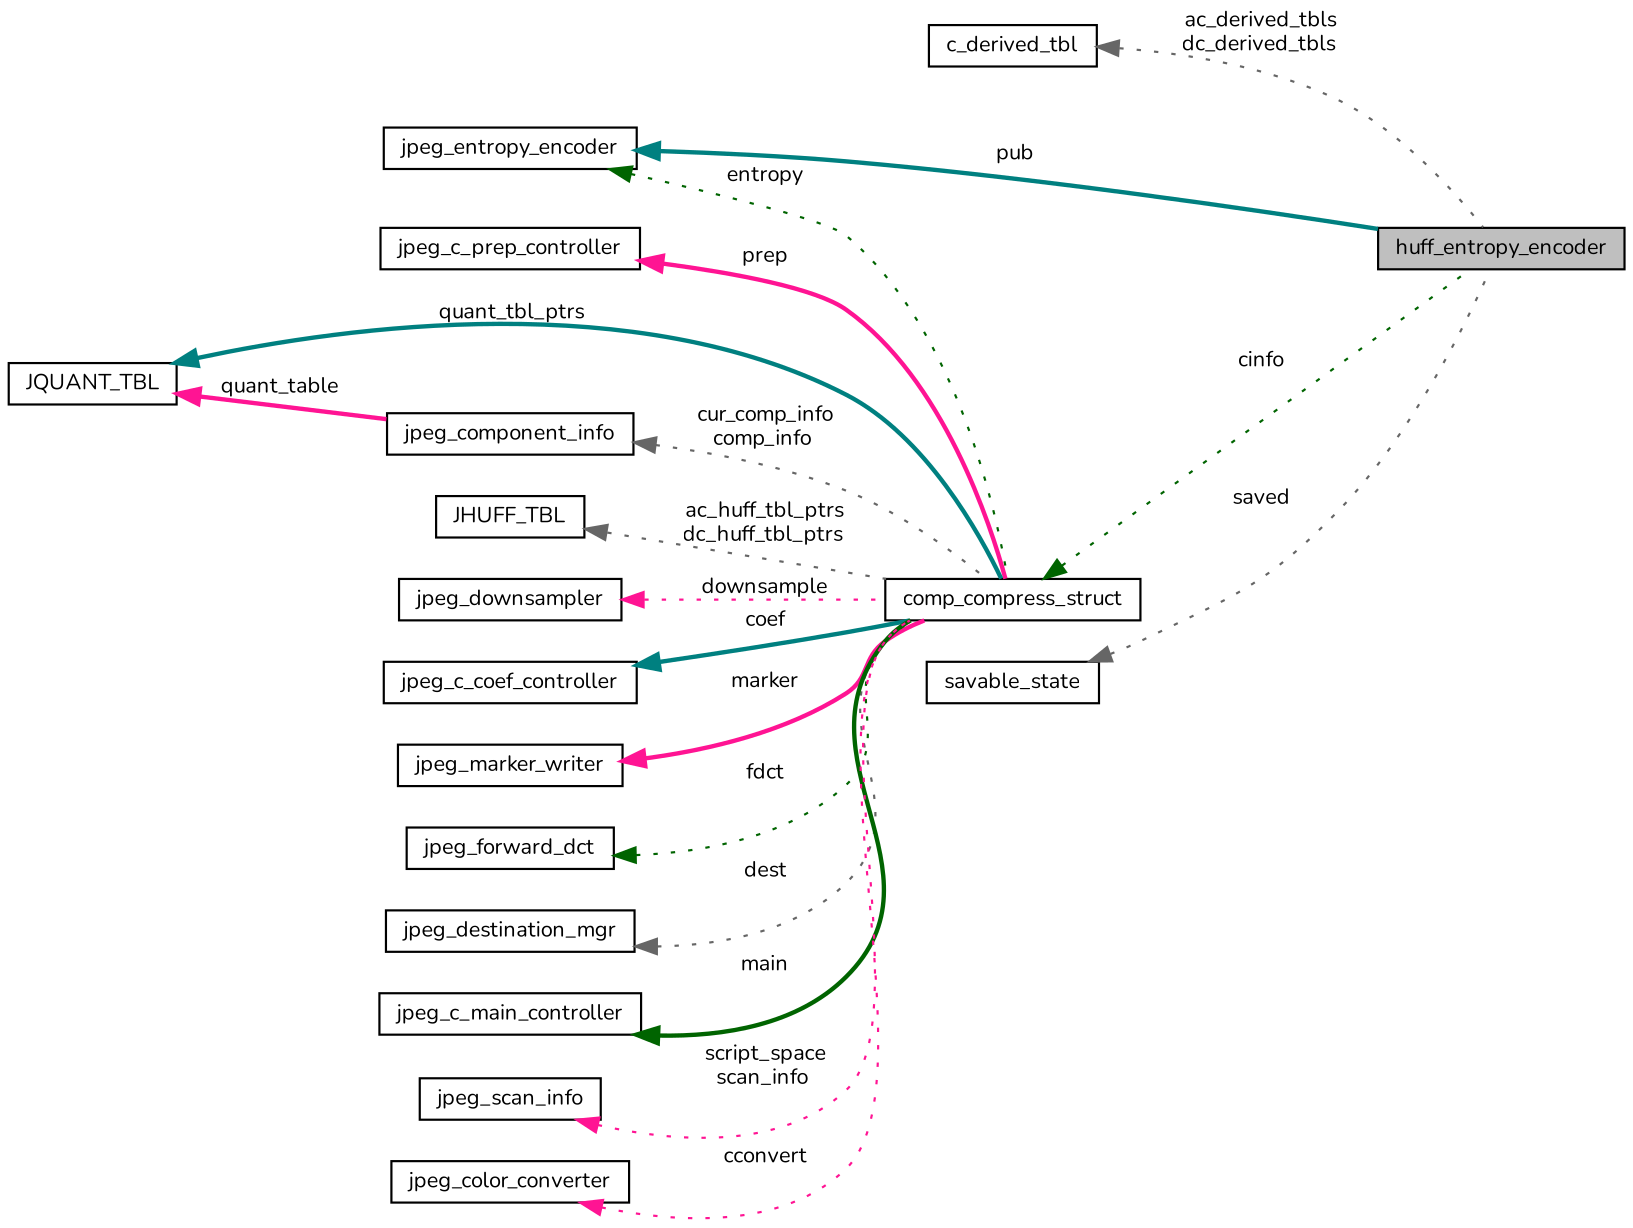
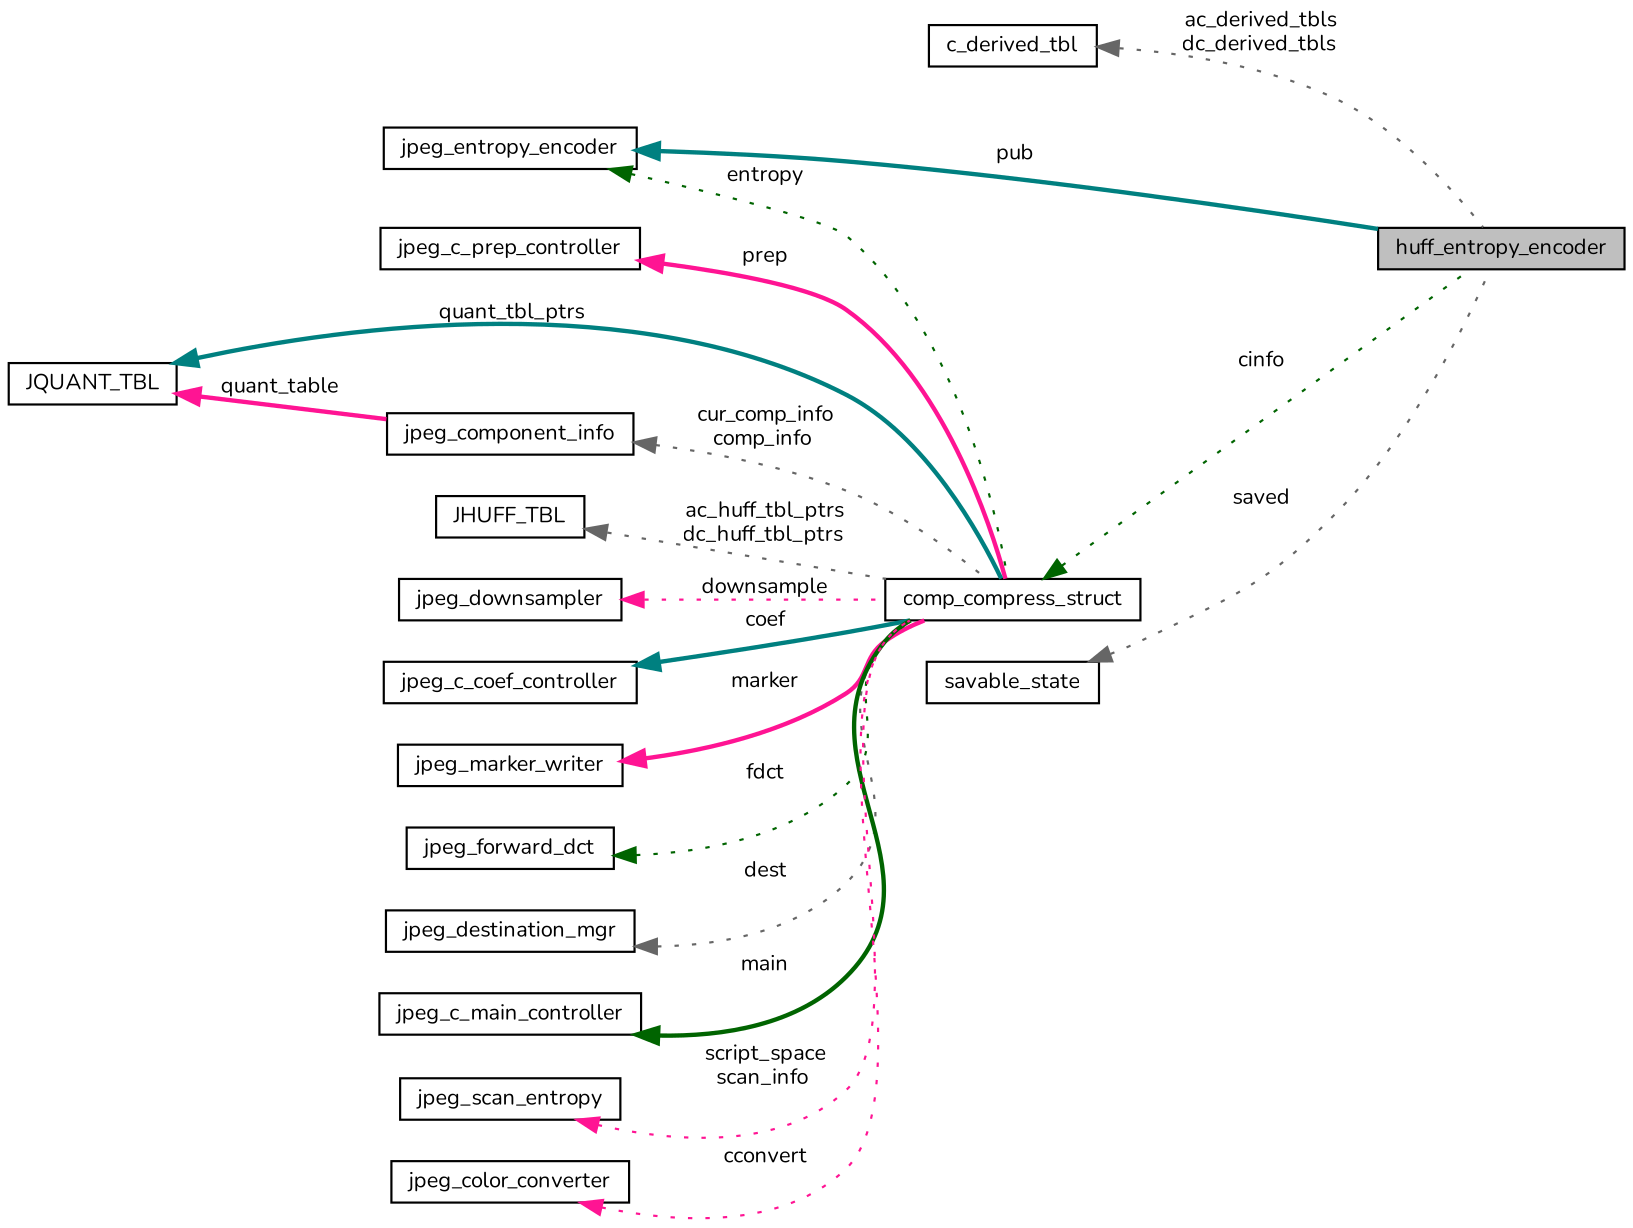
(510, 1099) -> (510, 1099)
